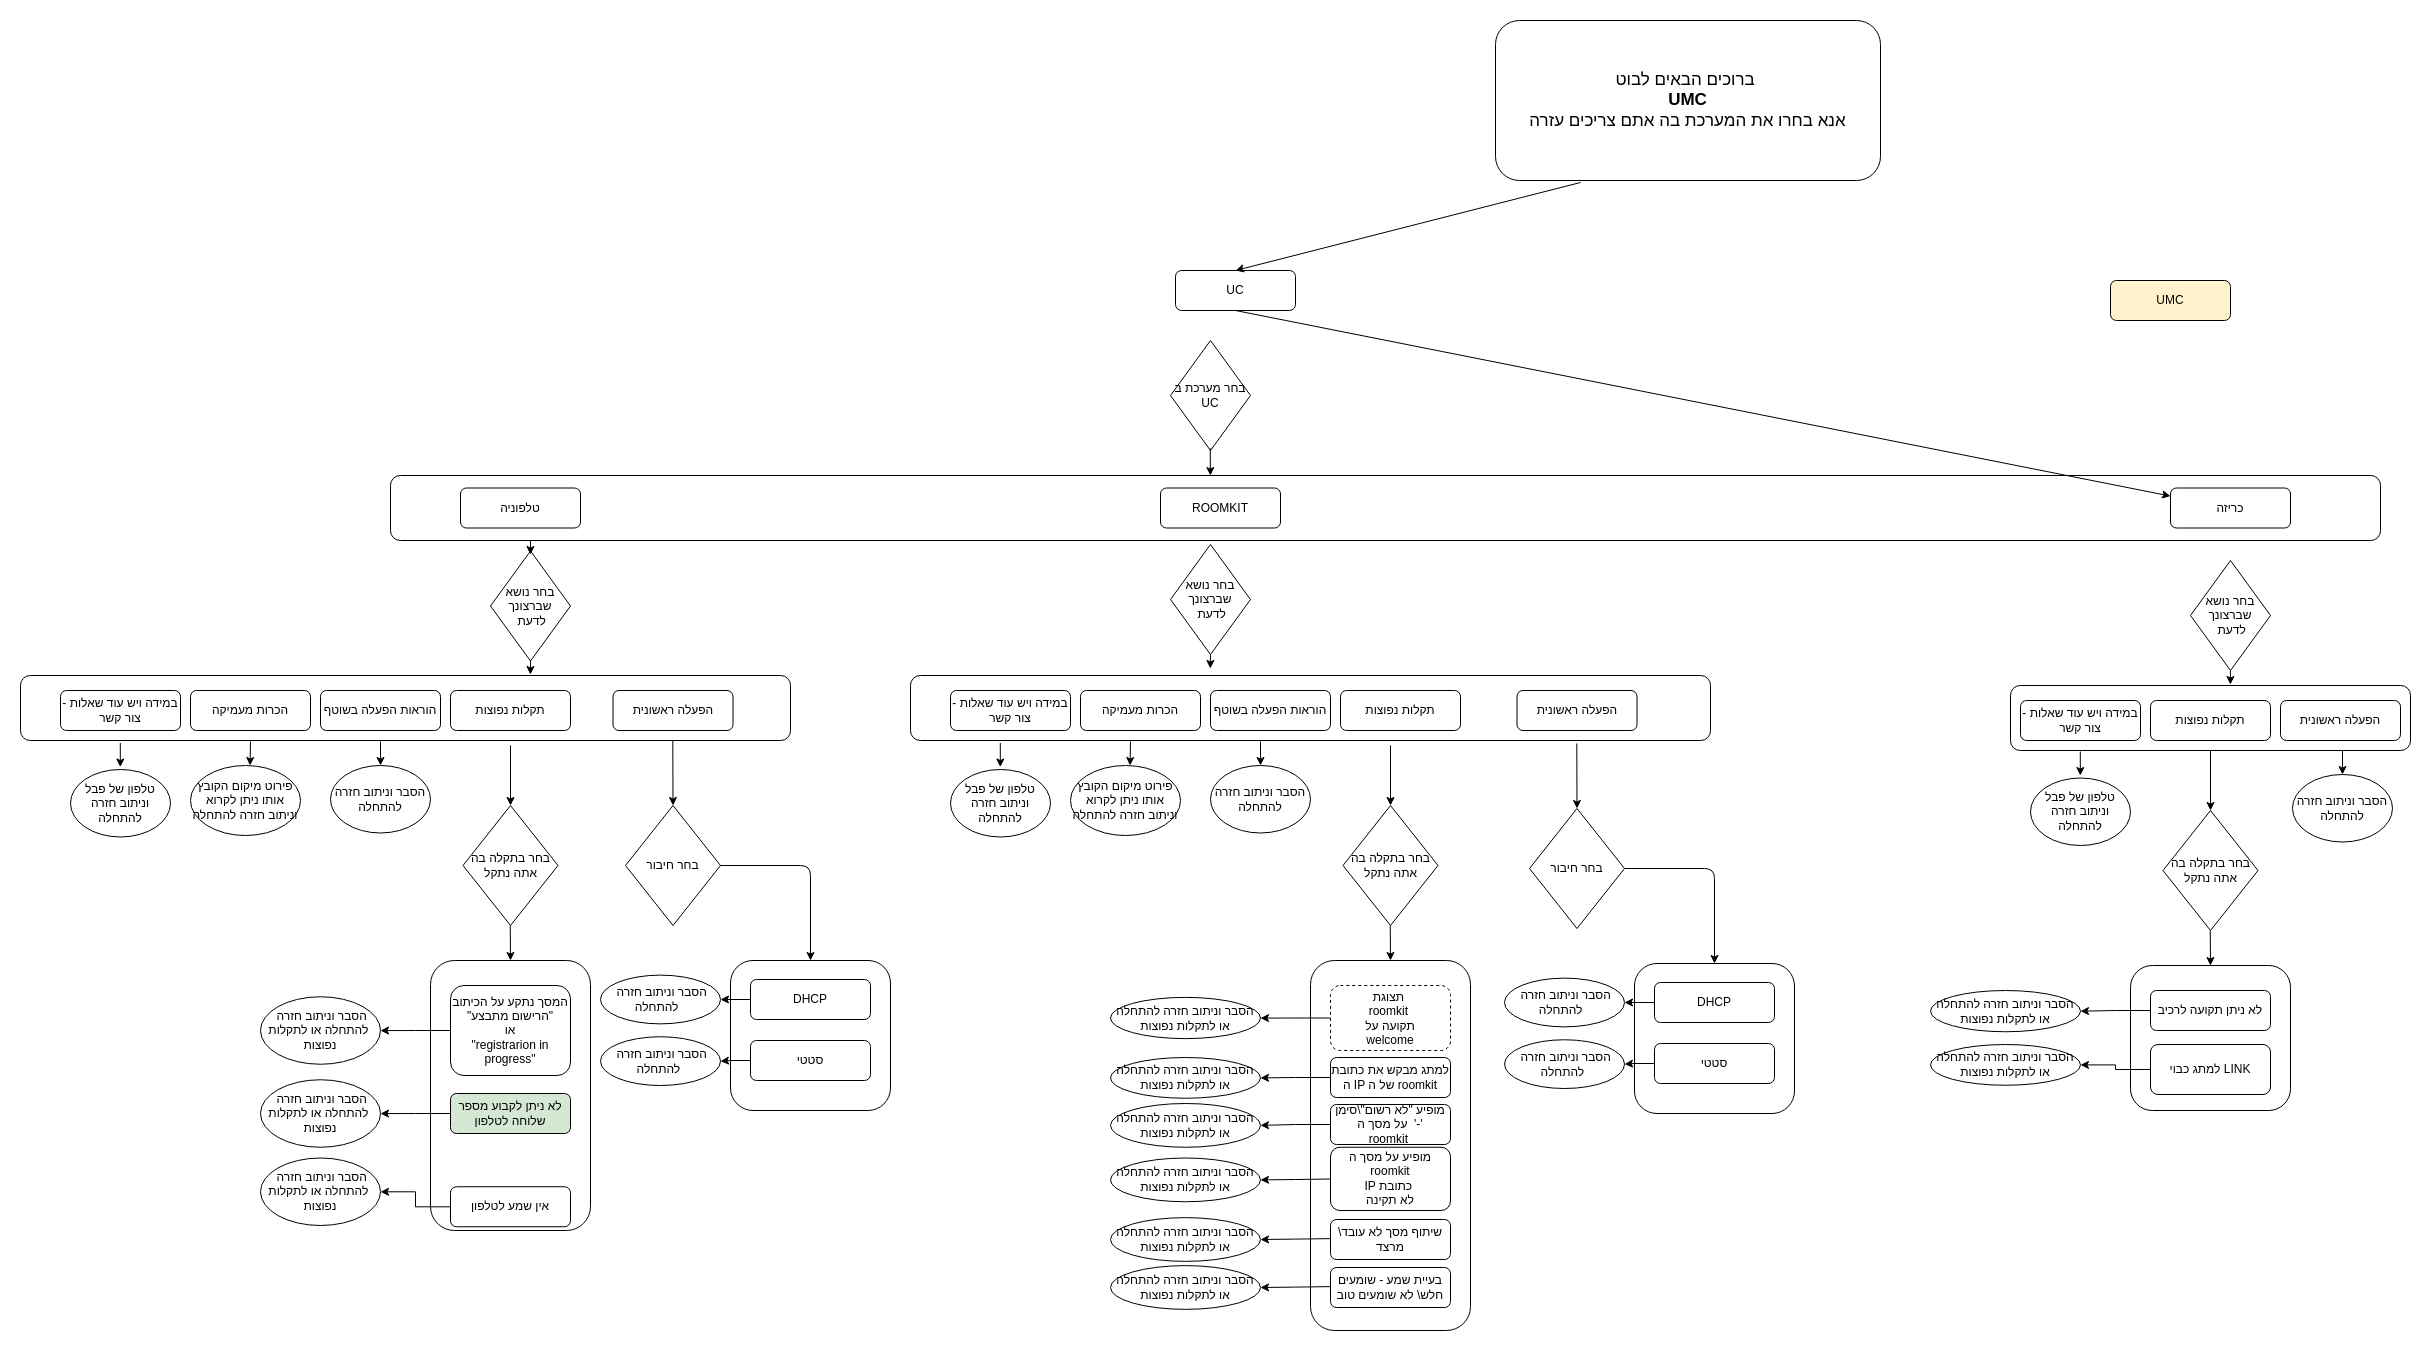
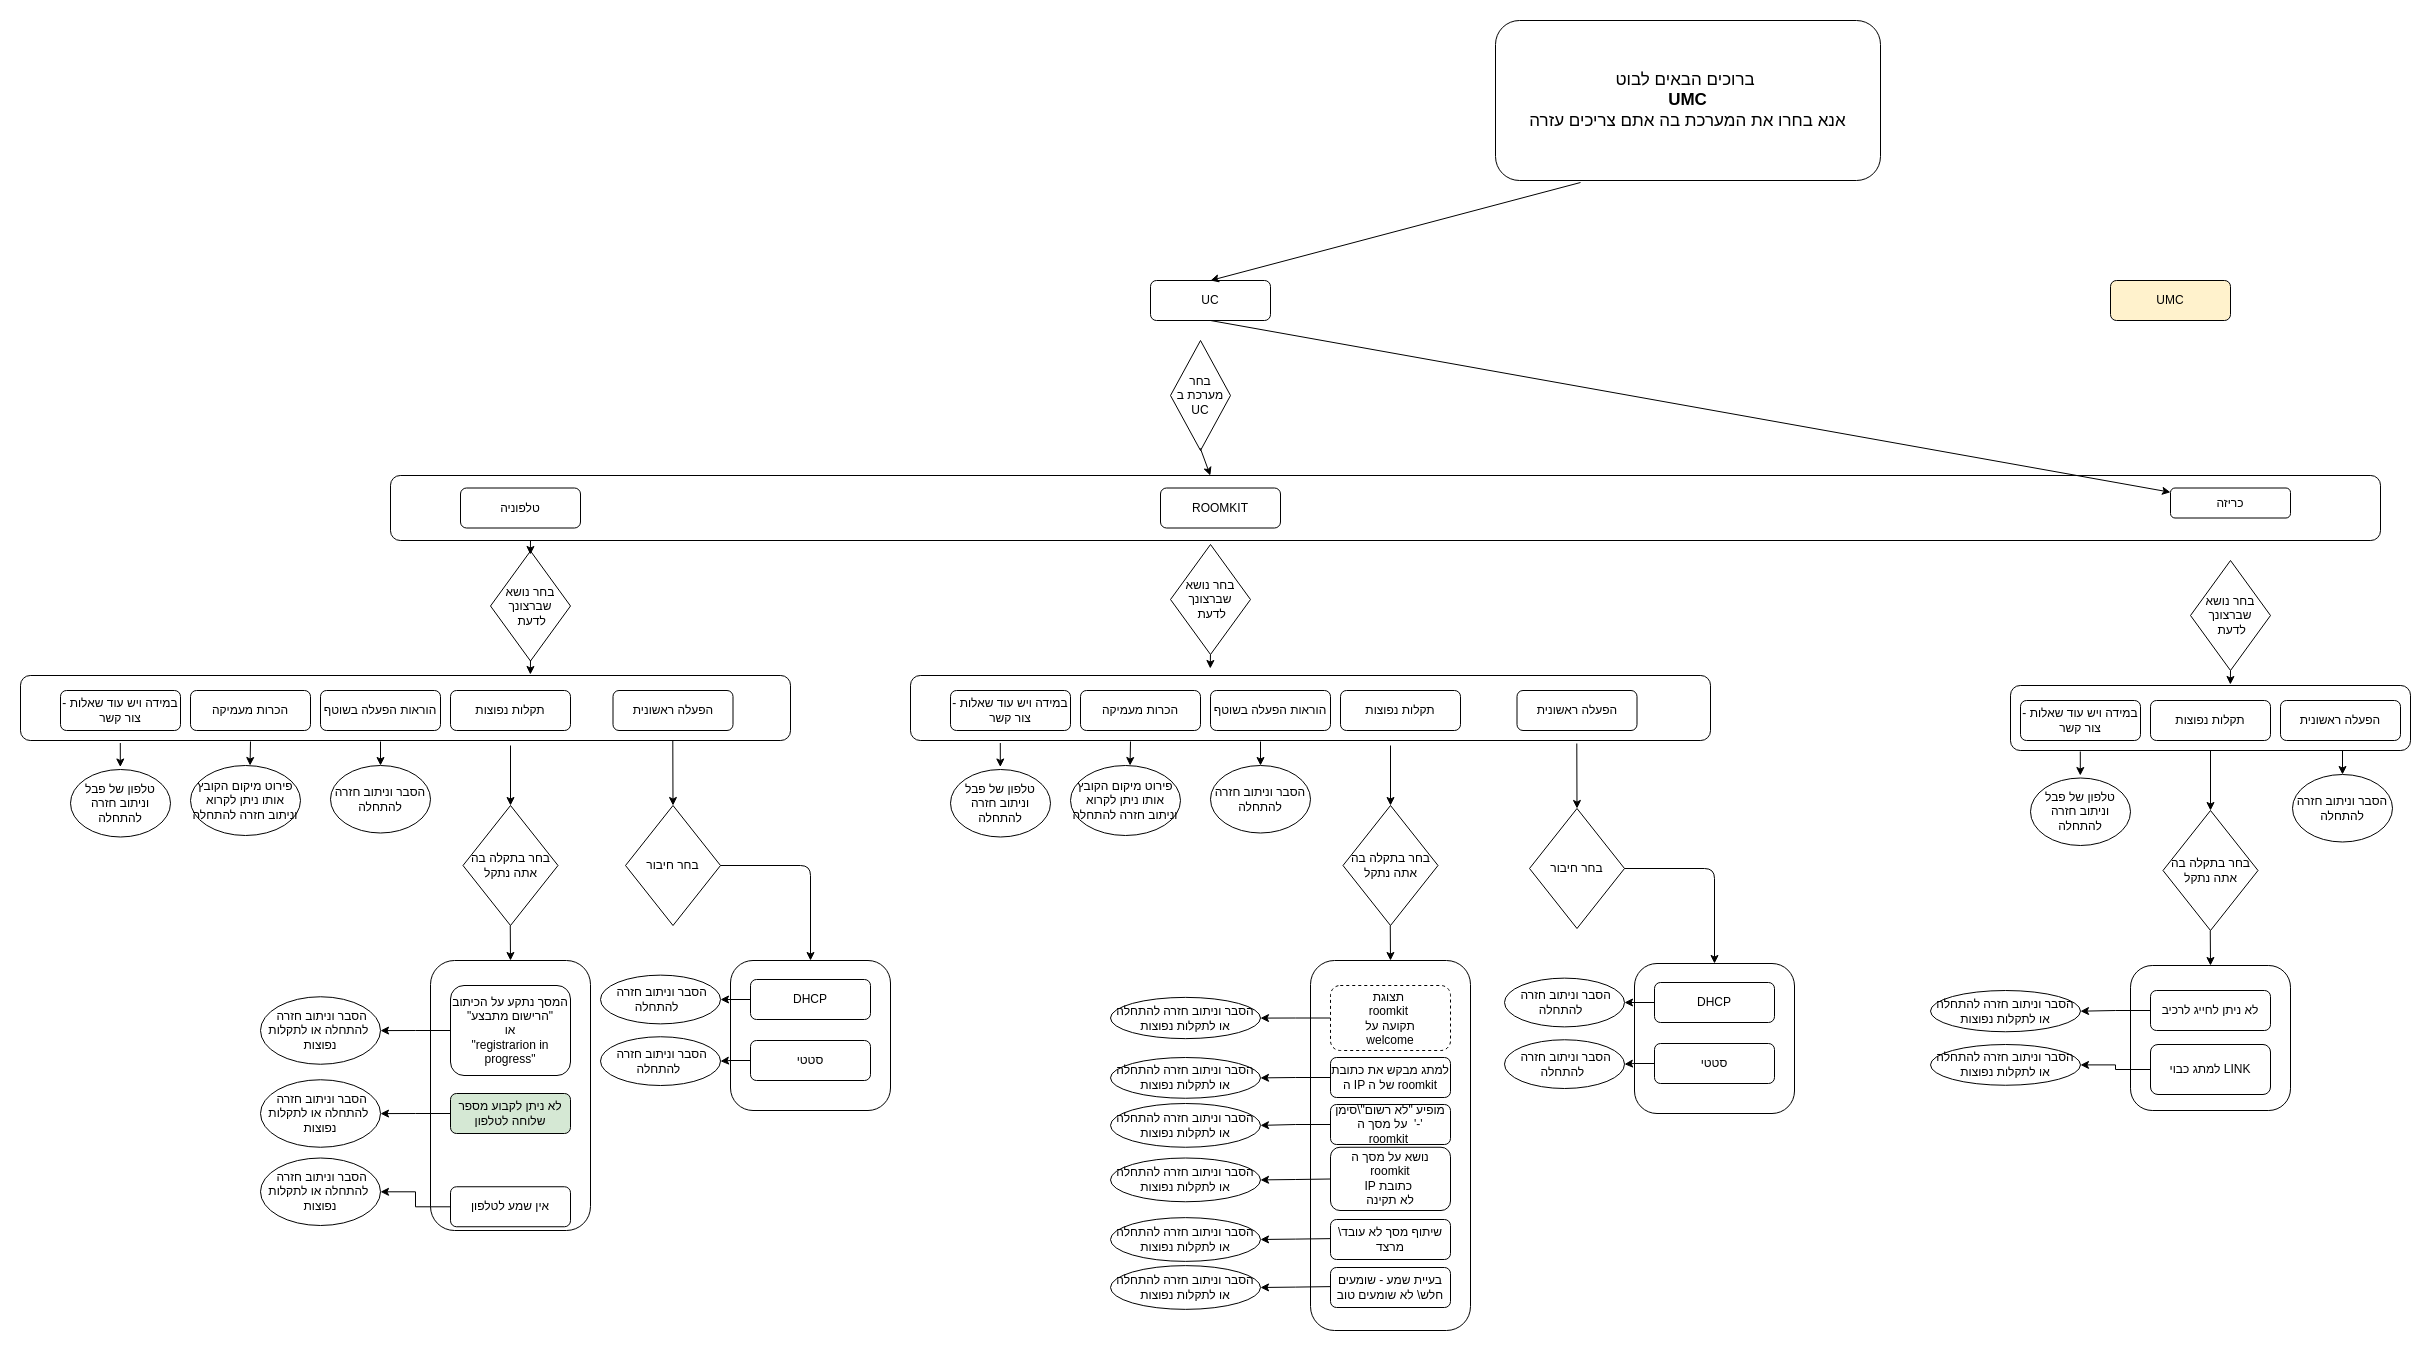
(1236, 291) -> (1211, 301)
(1211, 396) -> (1201, 396)
(2231, 508) -> (2231, 503)
(2211, 1011) -> (2211, 1011)
(1391, 1179) -> (1391, 1179)
